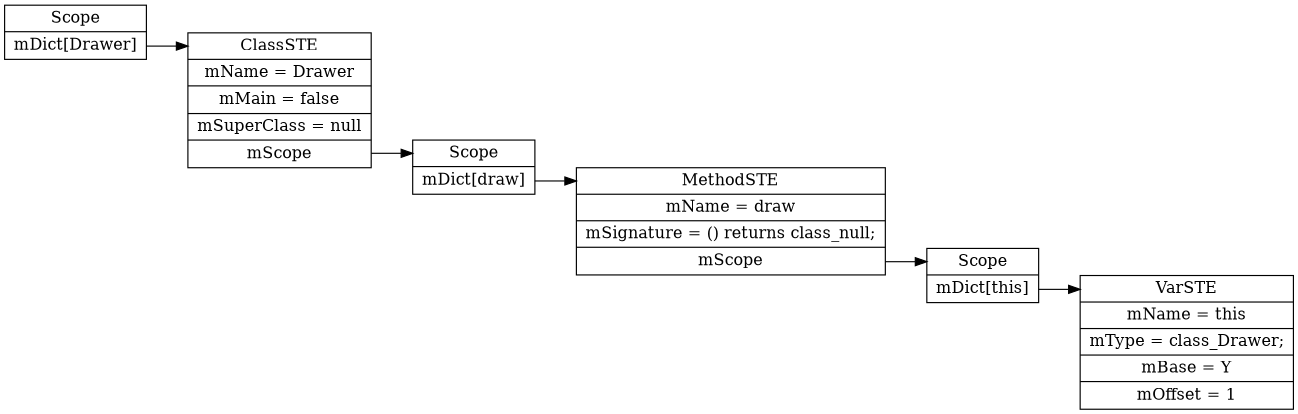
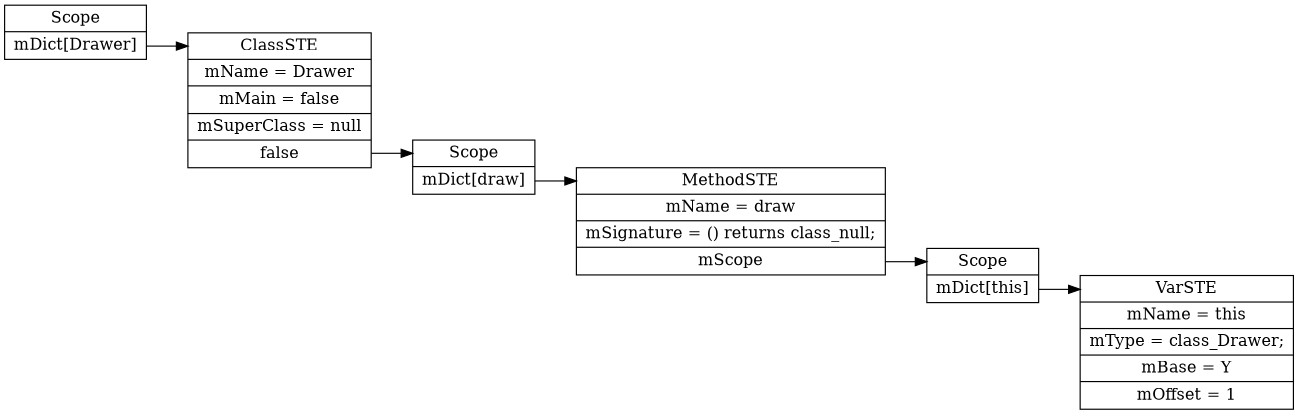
(280, 153) -> (280, 153)
